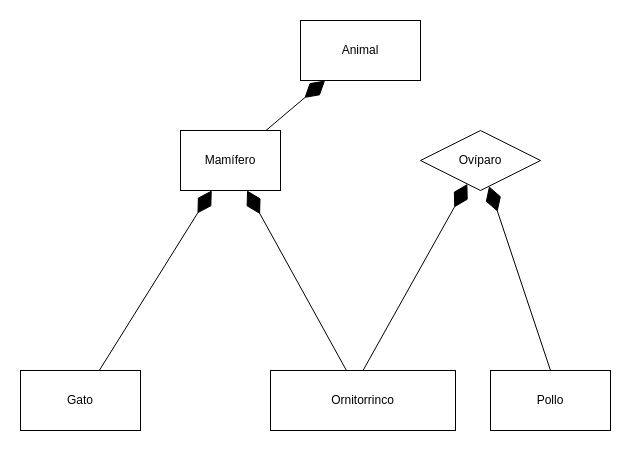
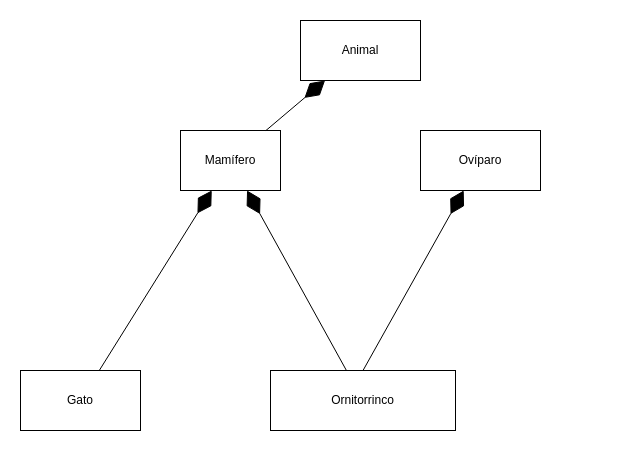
(481, 161) -> (481, 161)
(524, 291) -> none
(551, 401) -> none
